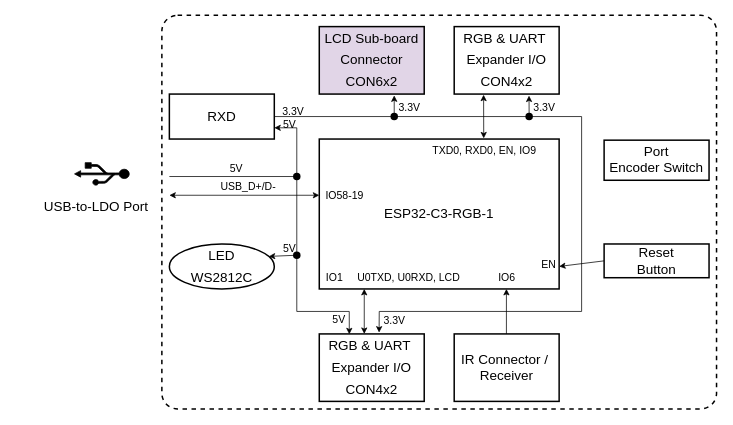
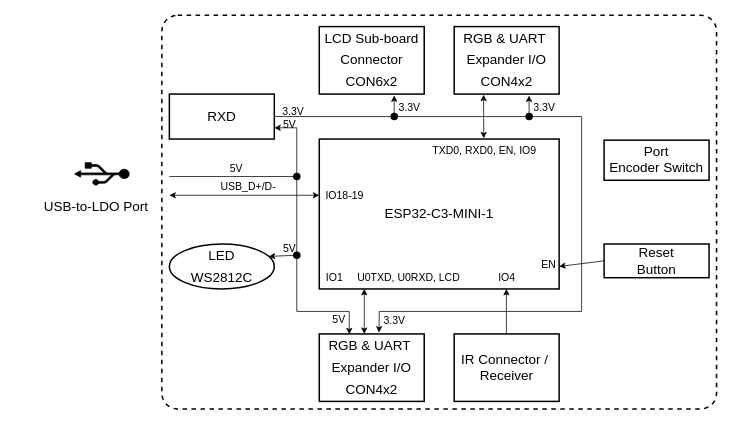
(372, 60) -> (372, 60)
(345, 195) -> (345, 195)
(439, 214) -> (439, 214)
(507, 278) -> (507, 278)
